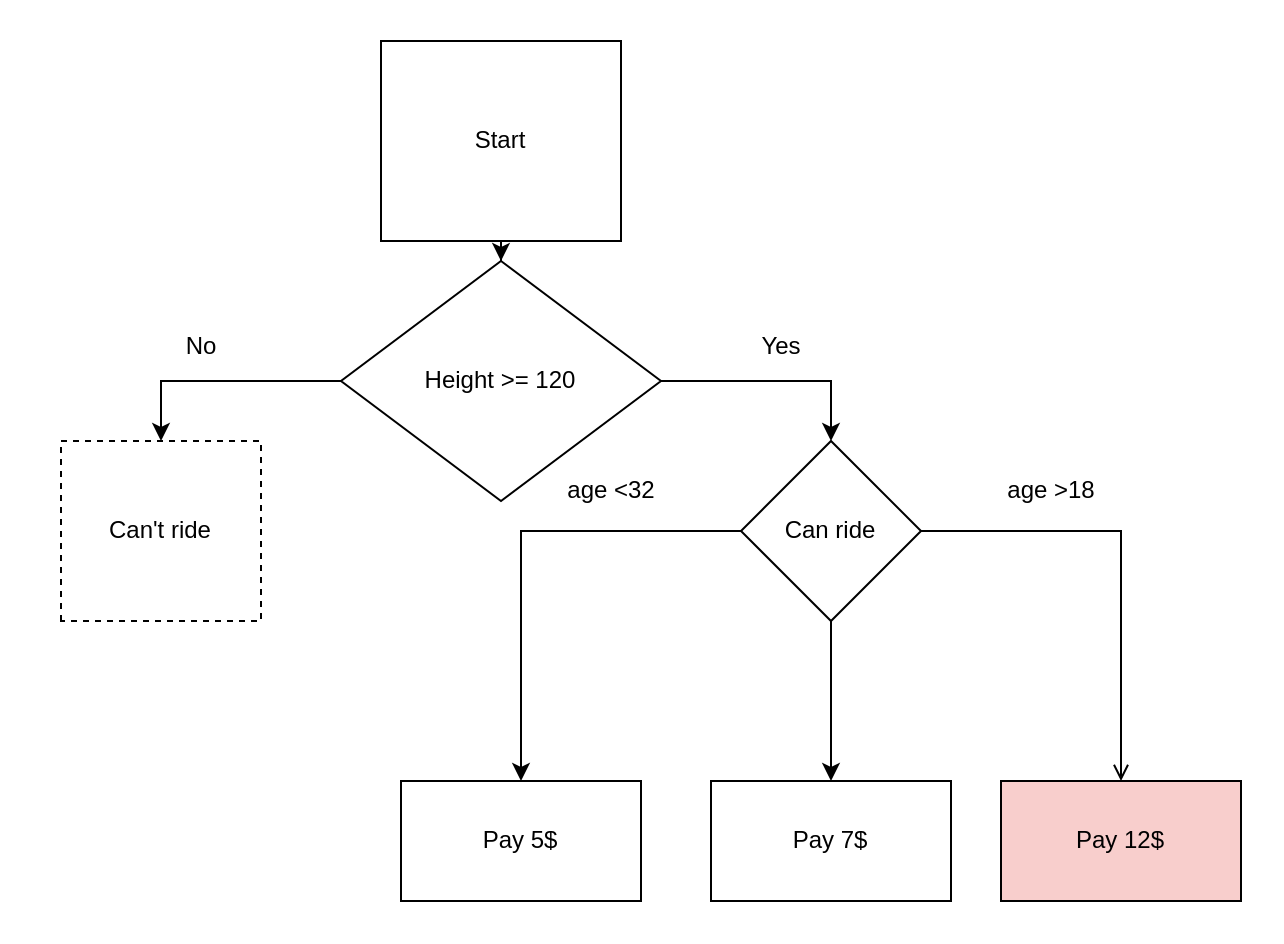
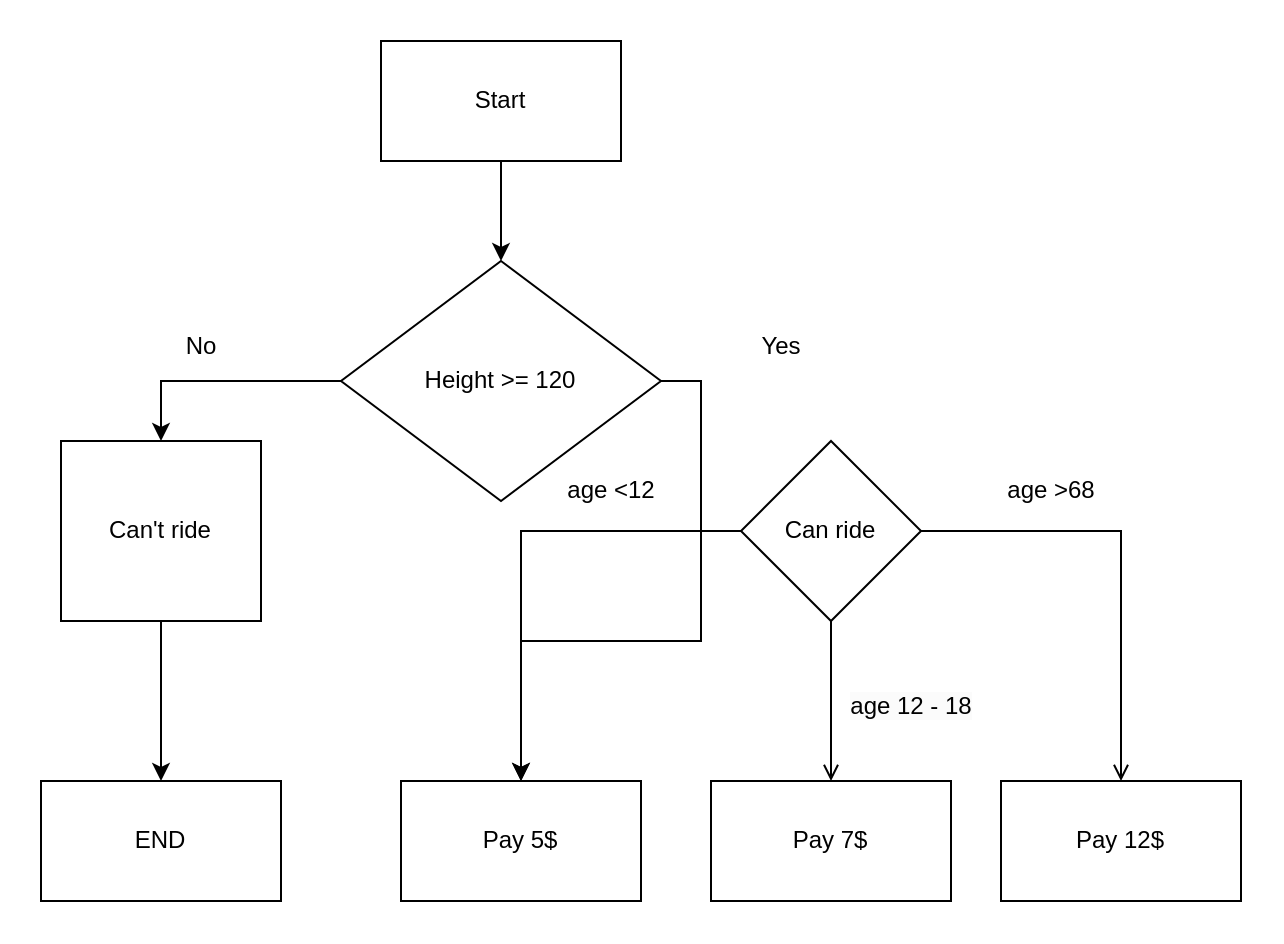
(501, 141) -> (501, 101)
(788, 381) -> (701, 597)
(612, 491) -> (612, 491)
(1052, 491) -> (1052, 491)
(161, 531) -> (161, 531)
none -> (161, 694)
none -> (911, 721)
(831, 766) -> (831, 768)
none -> (161, 841)
(1121, 841) -> (1121, 841)
